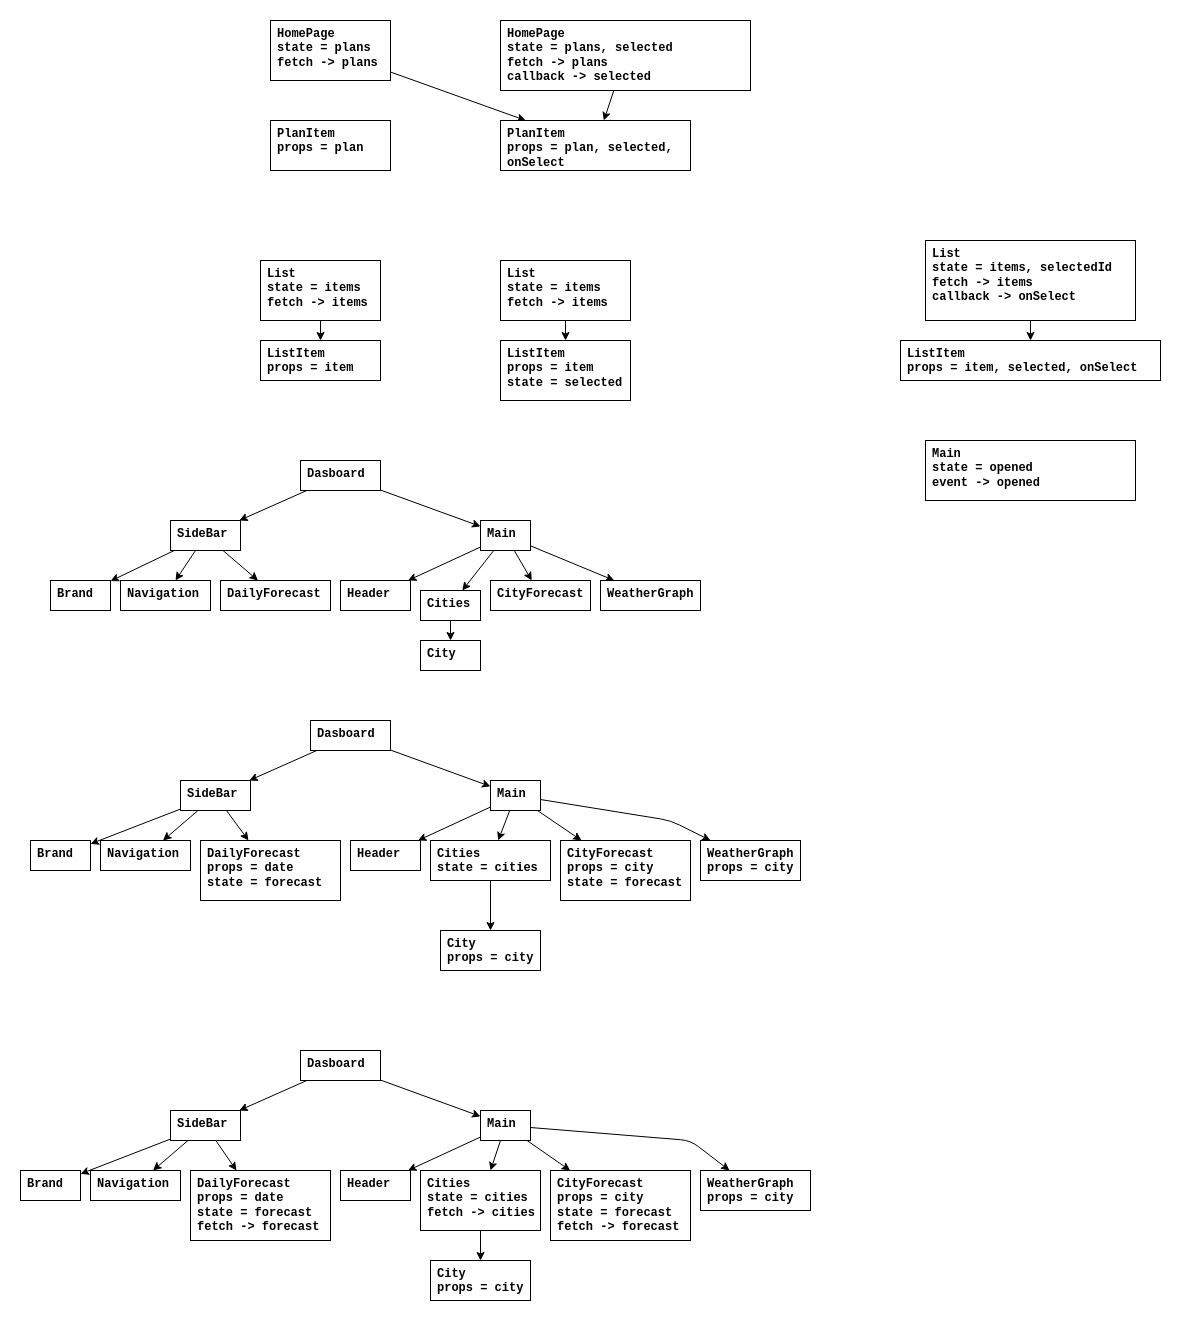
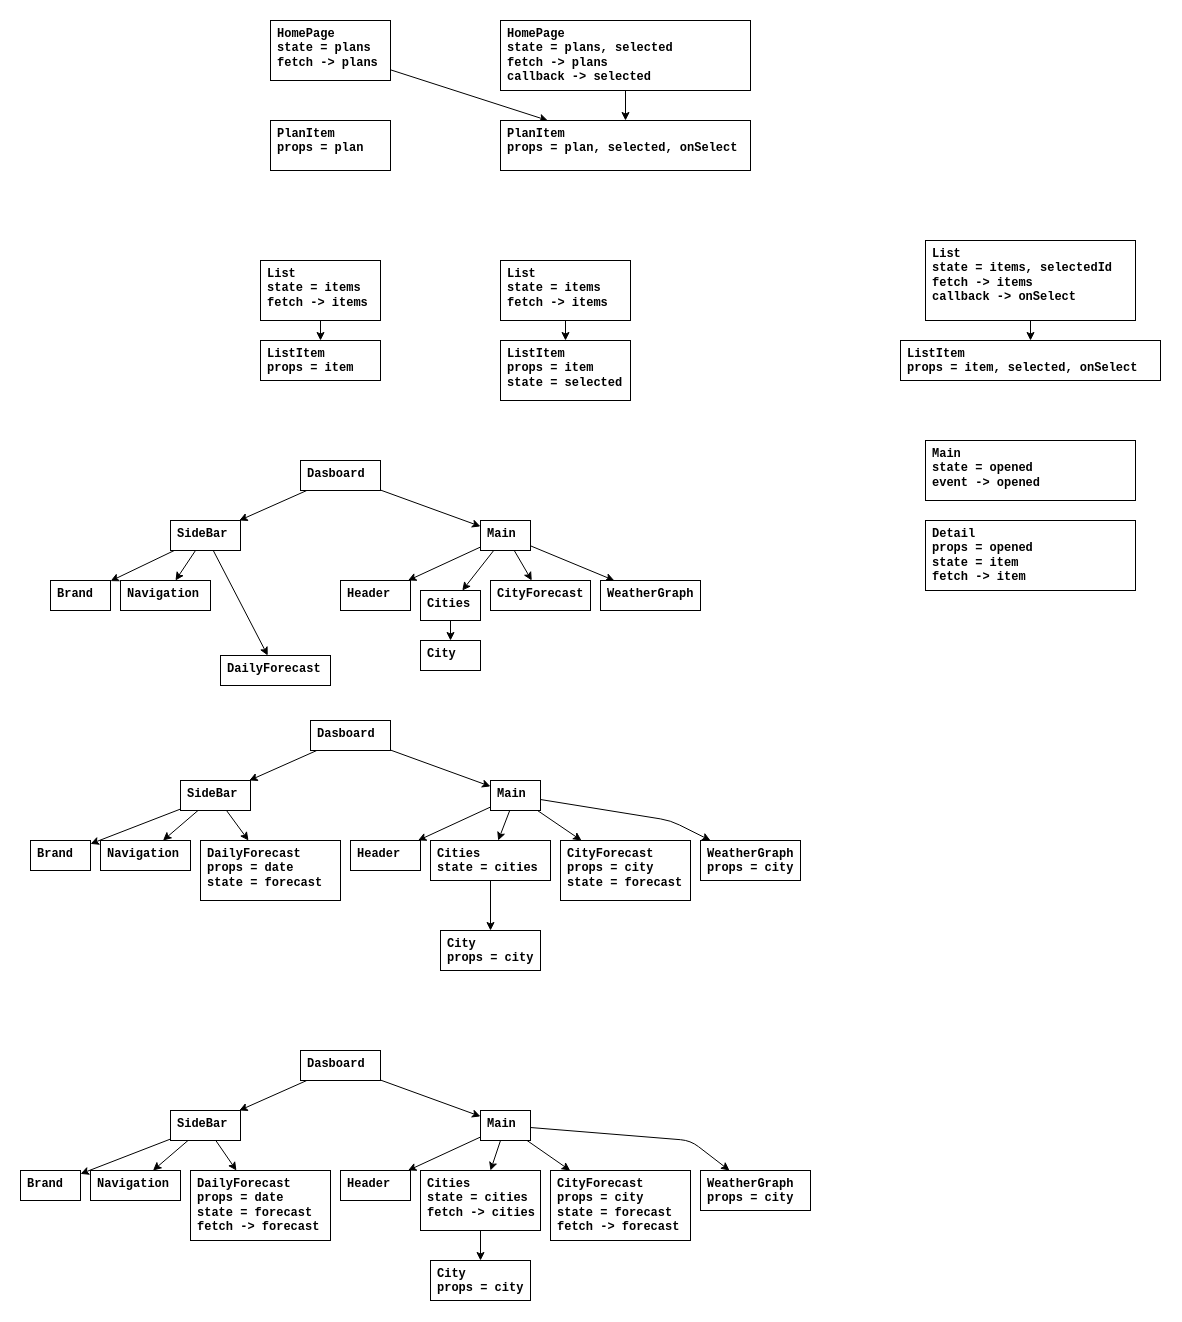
(596, 146) -> (626, 146)
none -> (1031, 556)
(276, 596) -> (276, 671)
